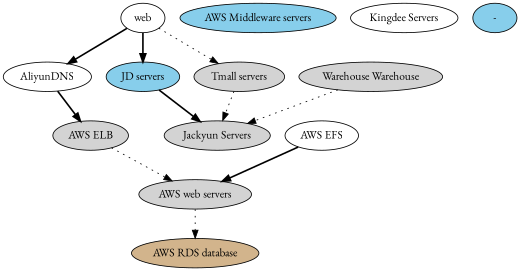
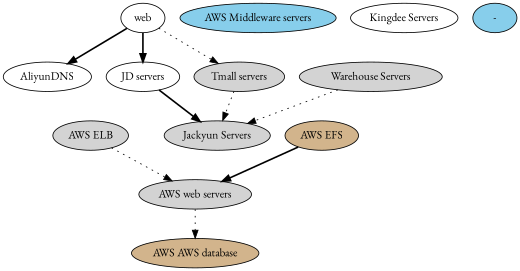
(143, 77) -> (143, 77)
(371, 77) -> (371, 77)
(67, 103) -> none
(322, 136) -> (322, 136)
(195, 253) -> (195, 253)
